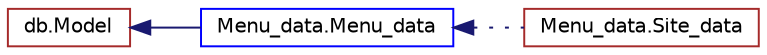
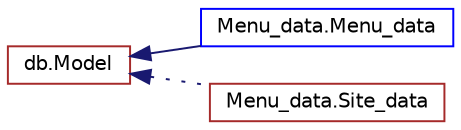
(499, 28) -> (180, 81)
